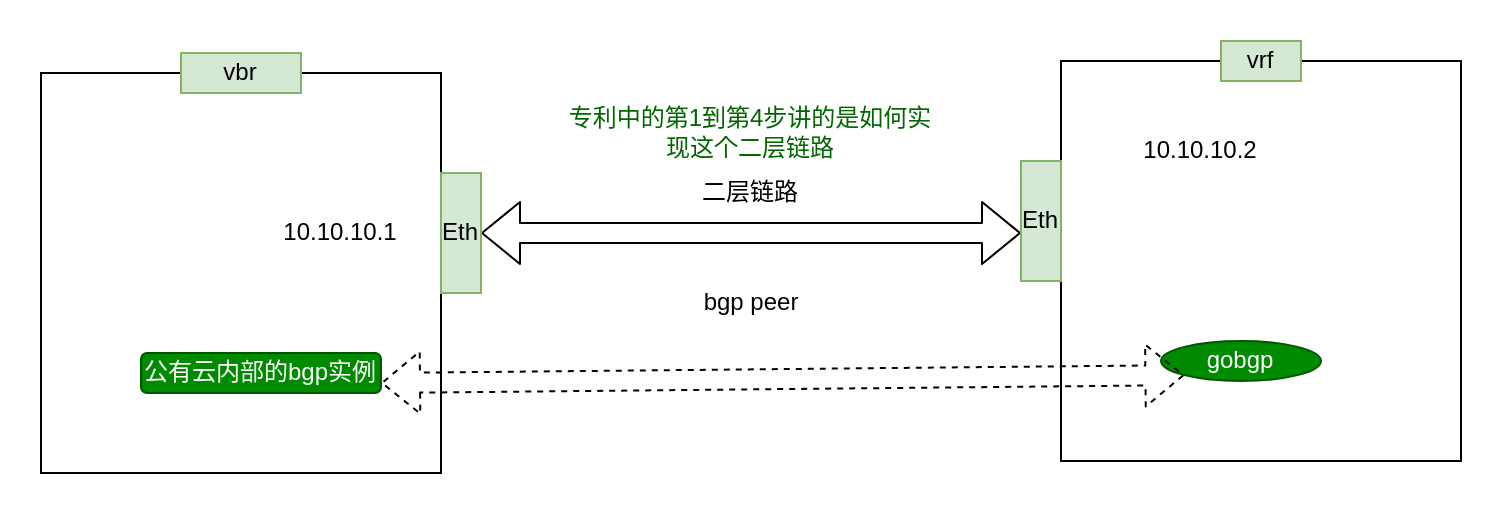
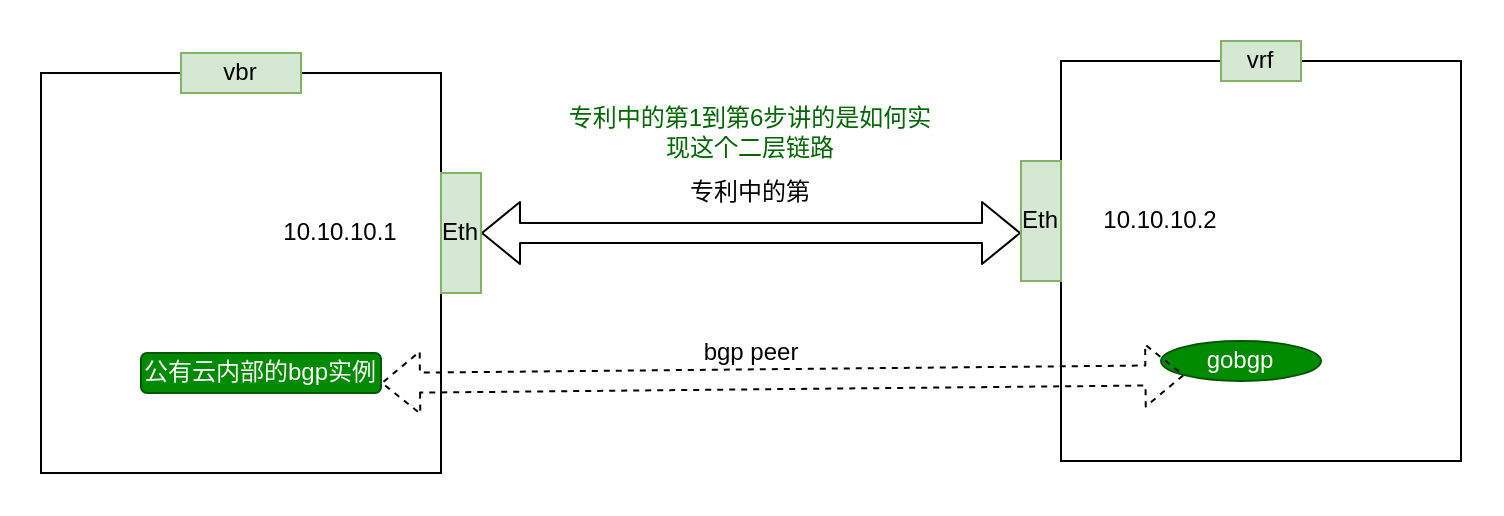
(751, 133) -> (751, 133)
(1201, 151) -> (1161, 221)
(751, 193) -> (751, 193)
(751, 303) -> (751, 353)
